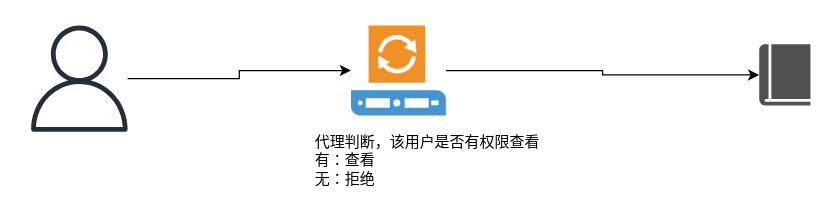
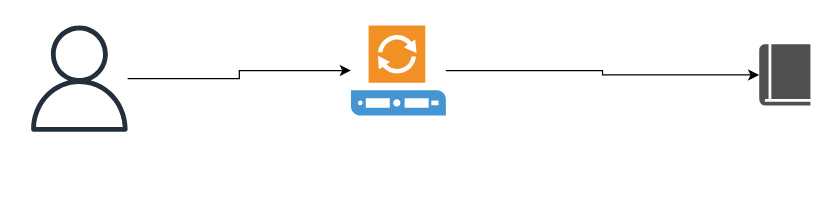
(427, 160) -> none
